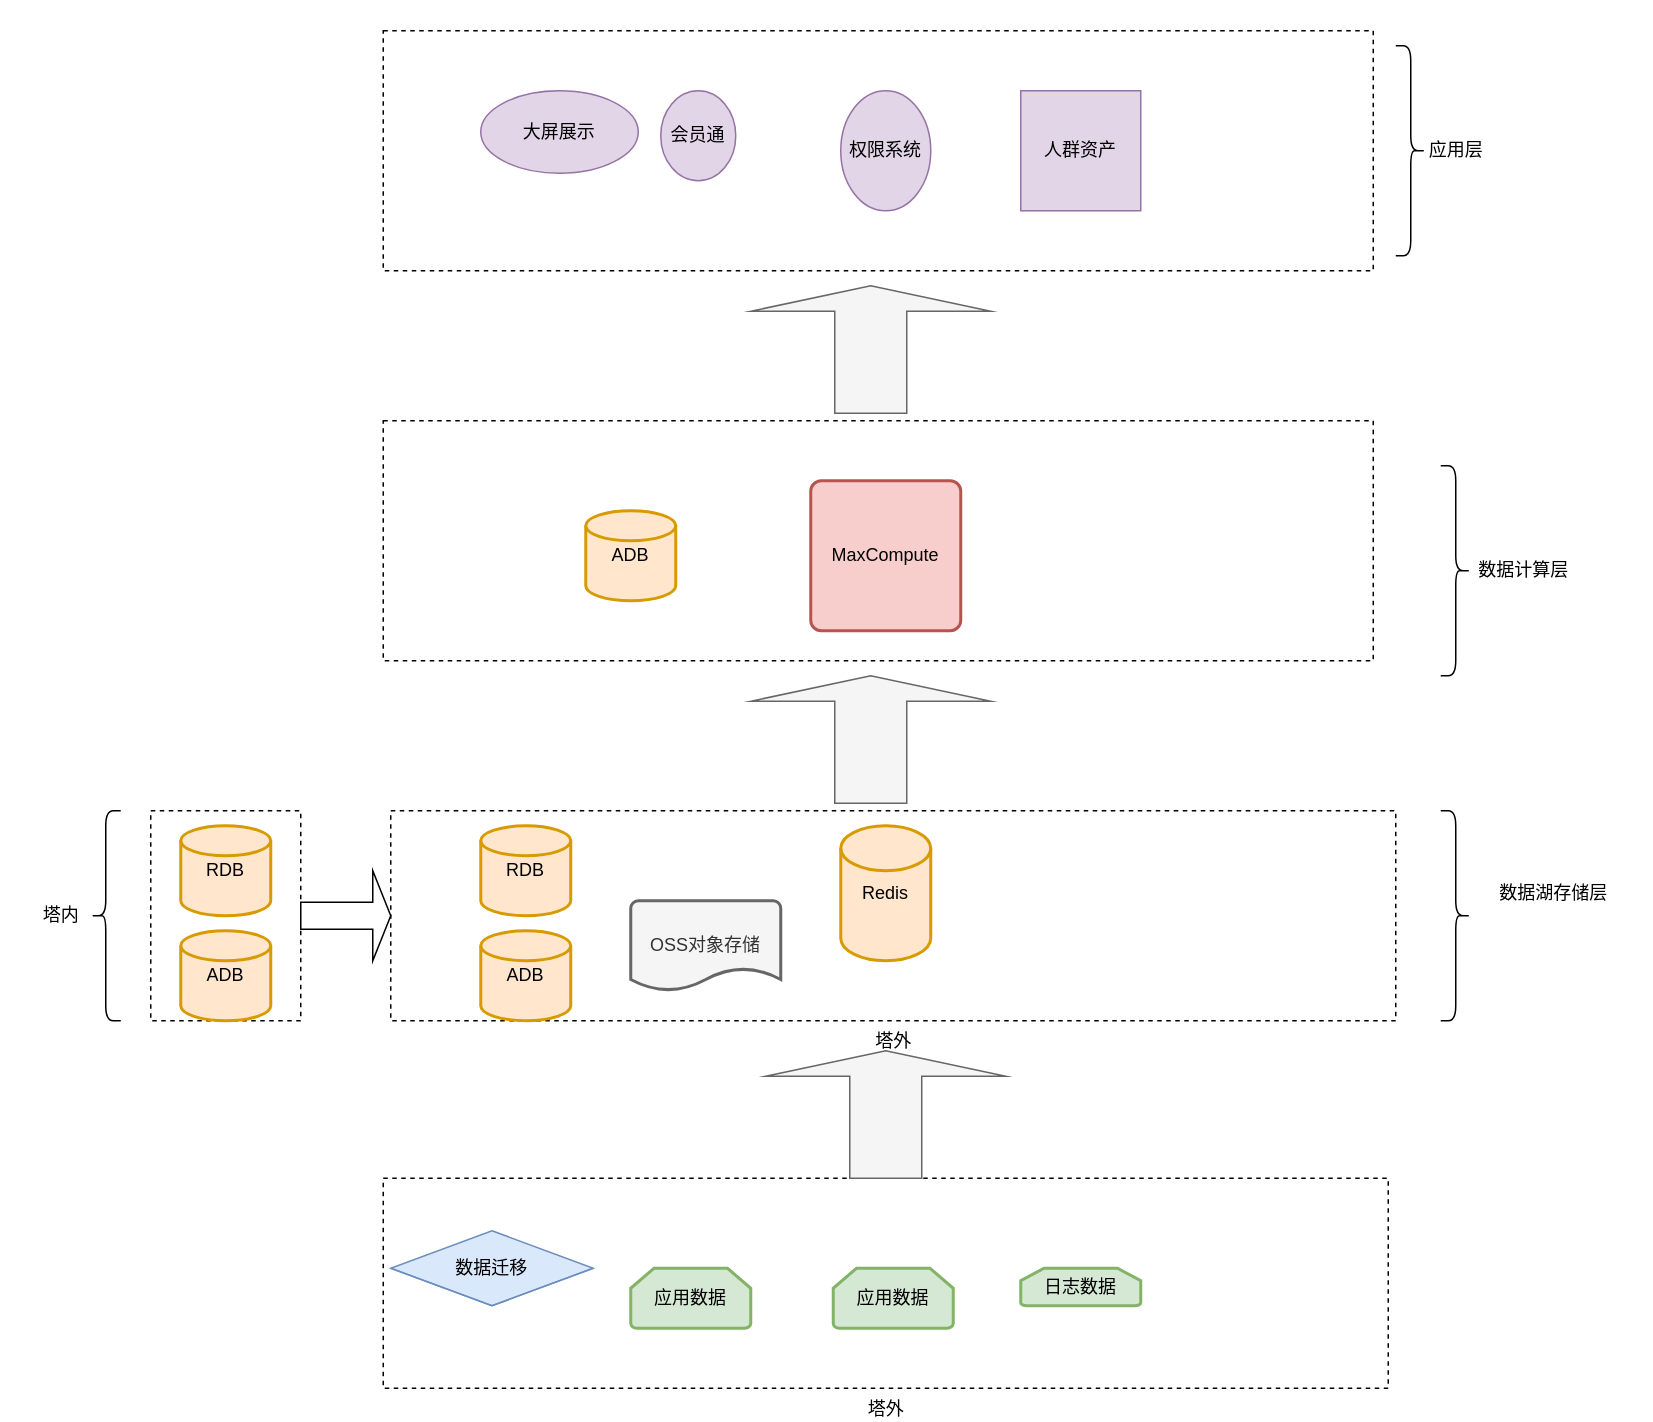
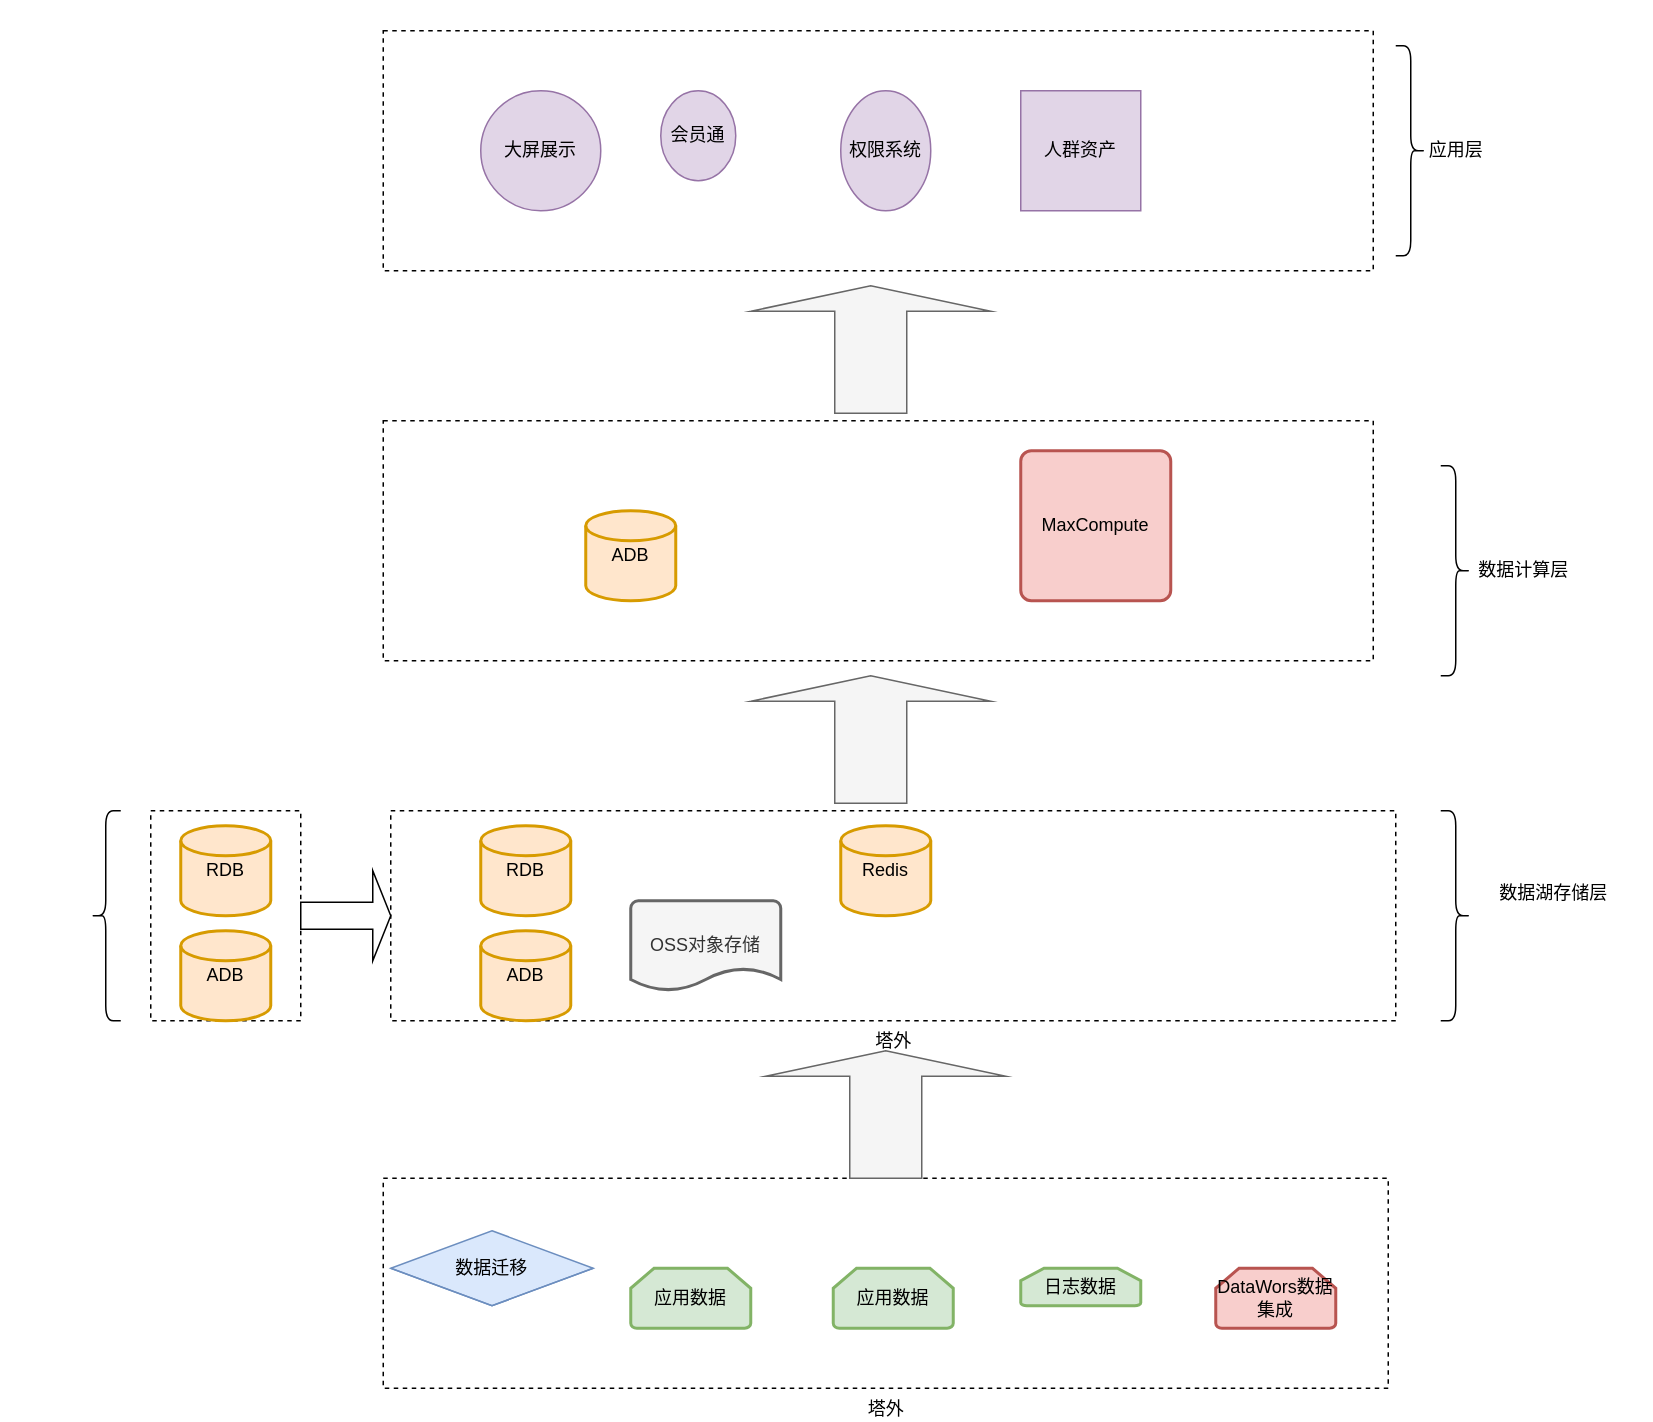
(560, 132) -> (541, 151)
(886, 556) -> (1096, 526)
(886, 893) -> (886, 871)
(61, 916) -> none
none -> (1276, 1298)
